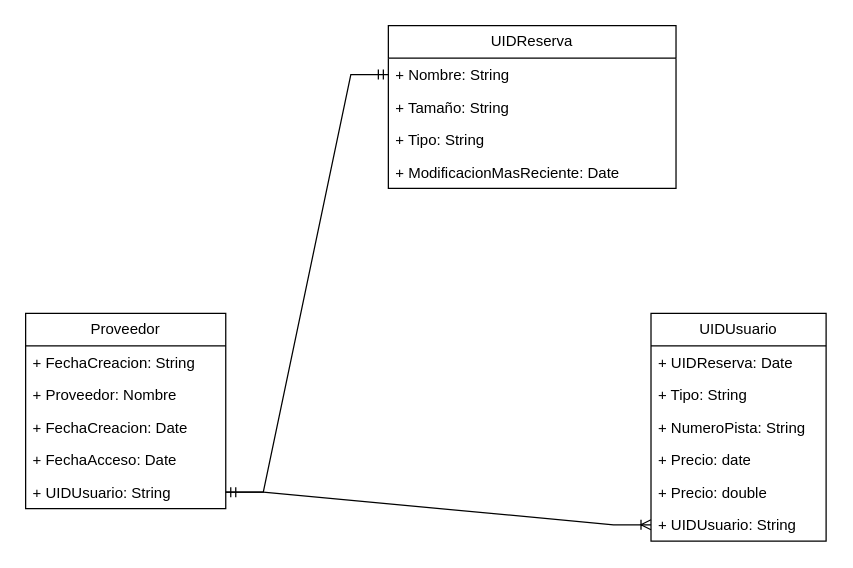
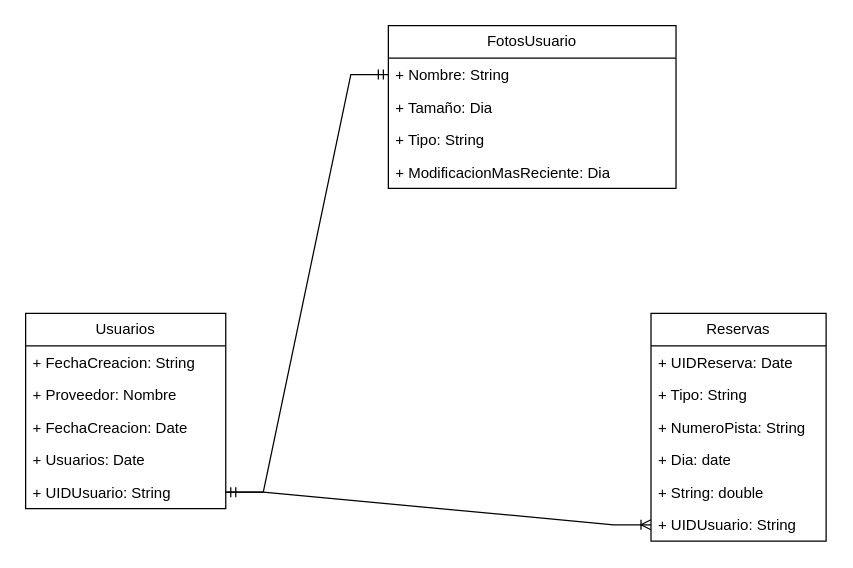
(532, 42) -> (532, 42)
(455, 108) -> (442, 108)
(512, 173) -> (506, 173)
(126, 329) -> (126, 329)
(738, 329) -> (738, 329)
(107, 461) -> (93, 461)
(709, 461) -> (697, 461)
(716, 493) -> (716, 493)
